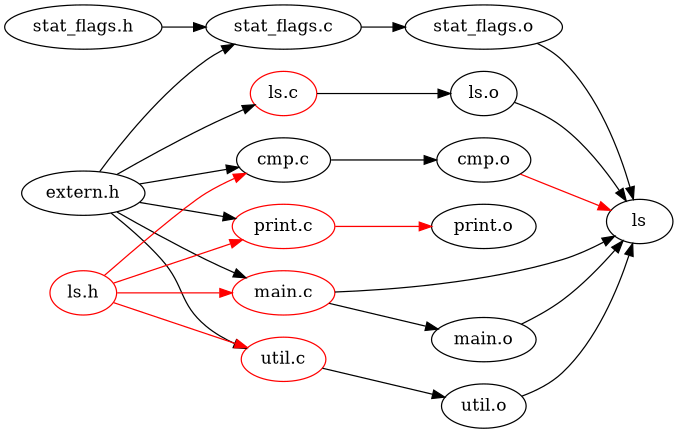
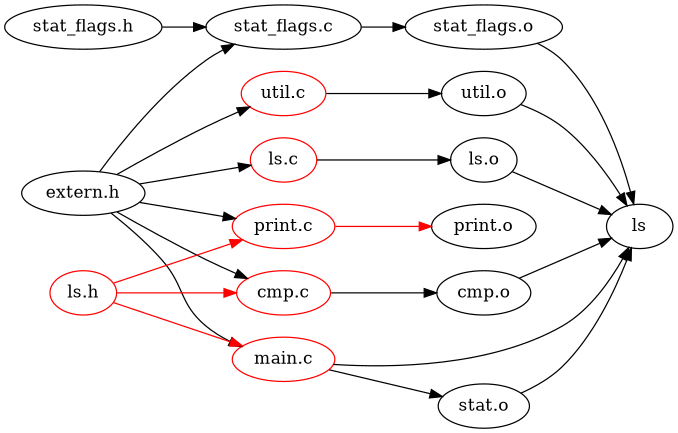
(284, 160) -> (284, 293)
(560, 190) -> (560, 261)
(175, 323) -> none
(484, 340) -> (484, 406)
